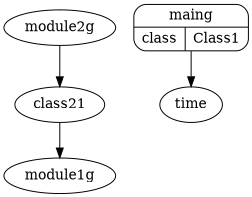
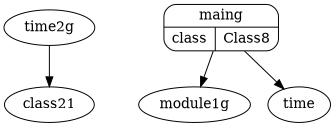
(60, 28) -> (49, 28)
(217, 39) -> (247, 39)
(60, 135) -> (209, 64)
